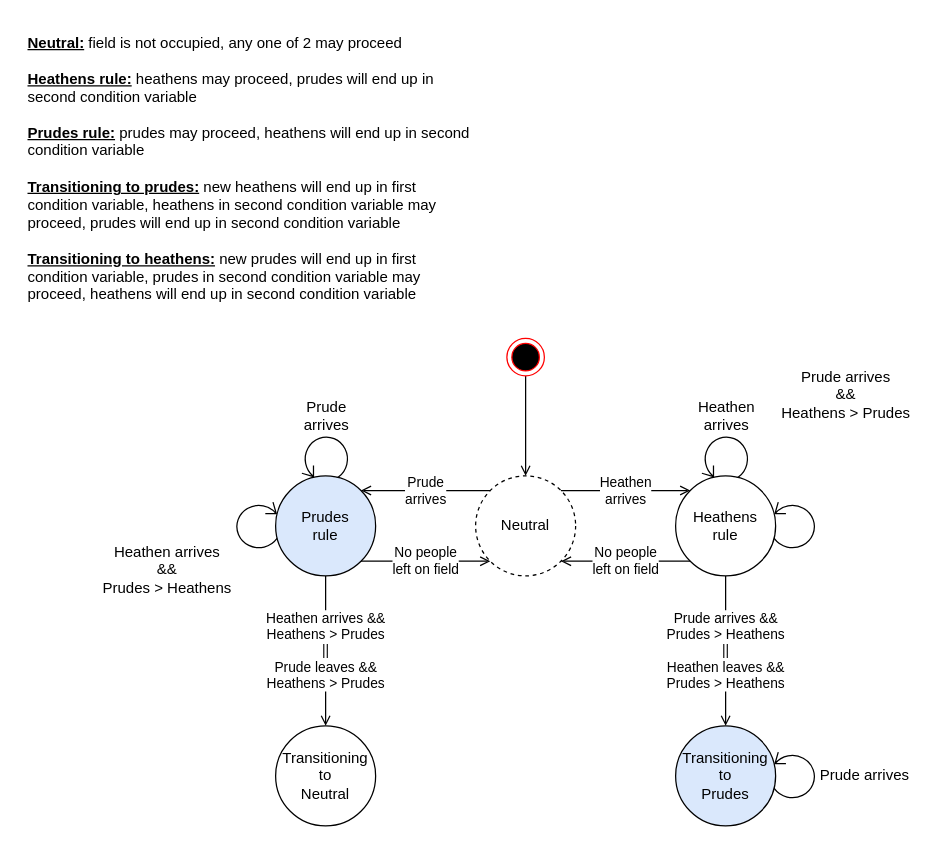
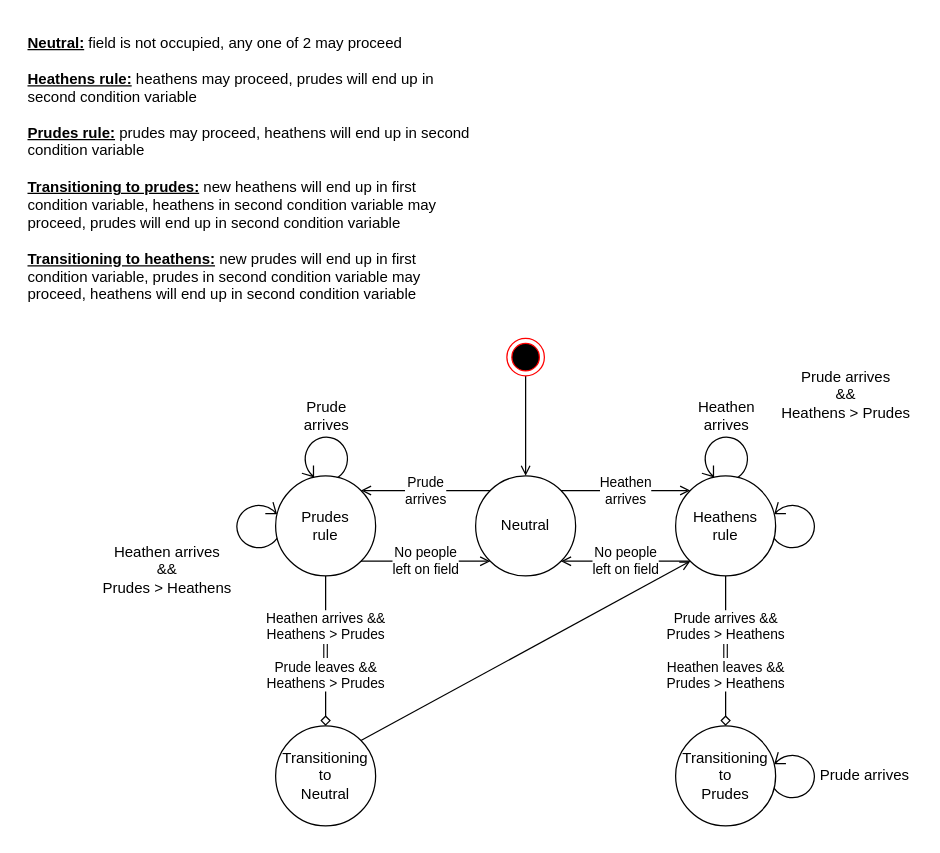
(326, 526) -> (326, 526)
(526, 526) -> (526, 526)
none -> (524, 651)
(326, 718) -> (326, 715)
(726, 718) -> (726, 715)
(726, 776) -> (726, 776)
